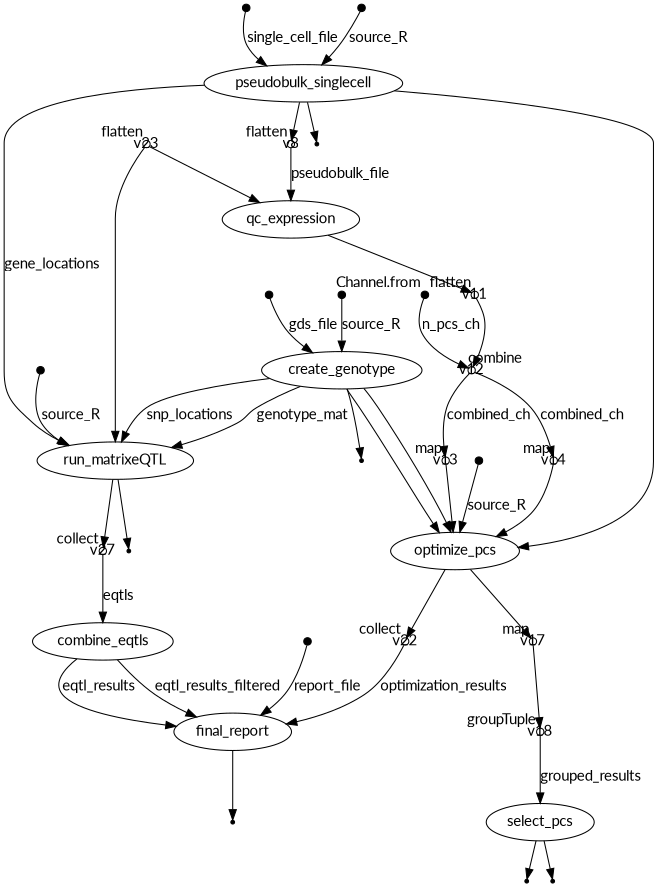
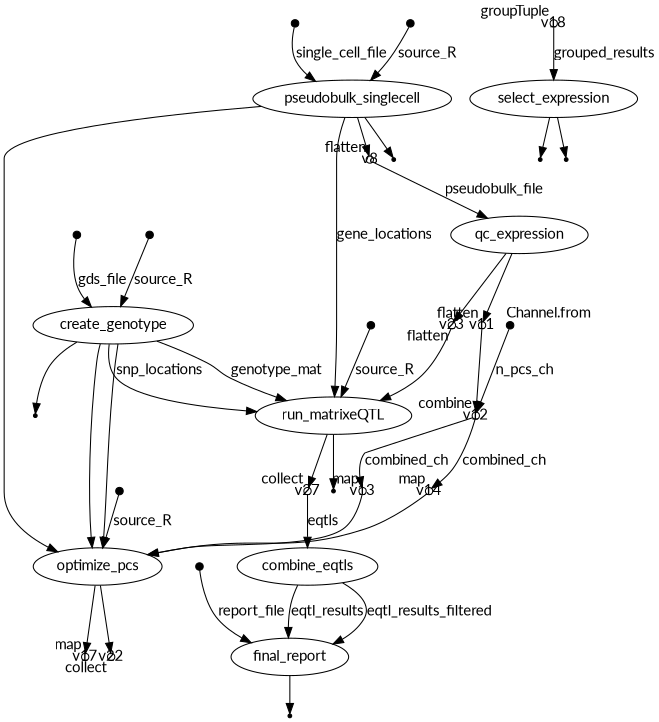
(200, 172) -> (483, 284)
(536, 682) -> none
(360, 697) -> none
(540, 822) -> (554, 99)
